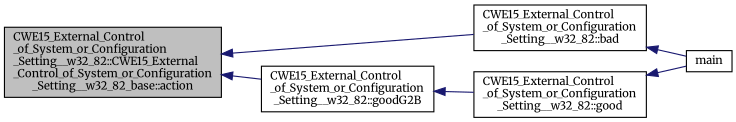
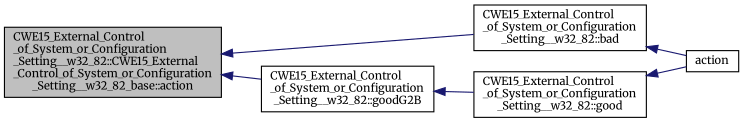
(709, 61) -> (713, 61)
